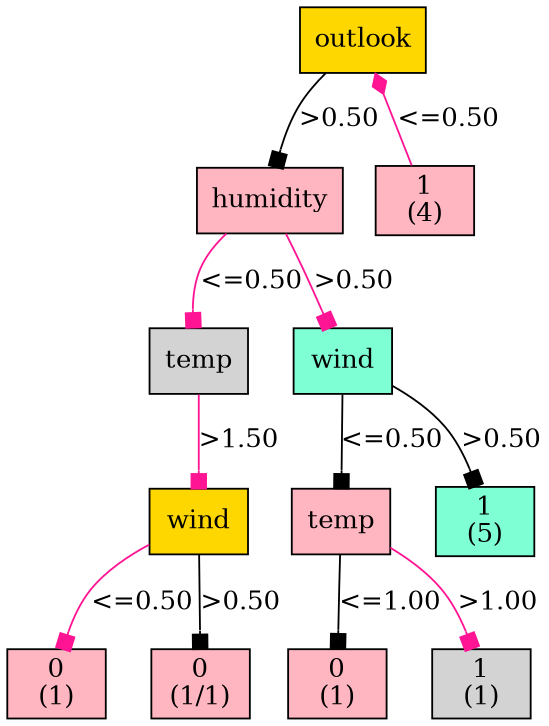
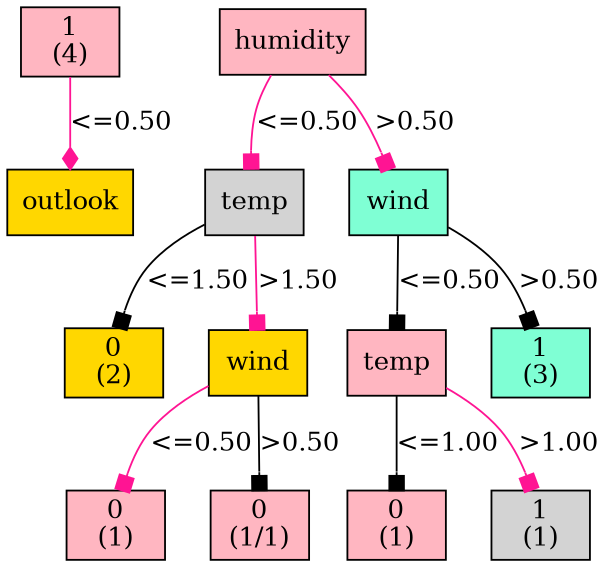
(298, 108) -> none
none -> (114, 363)
(485, 522) -> (541, 363)
